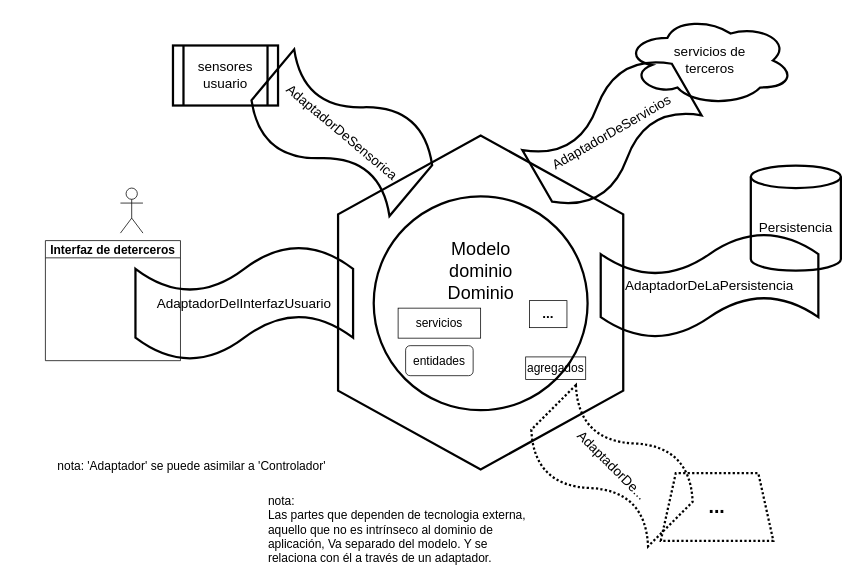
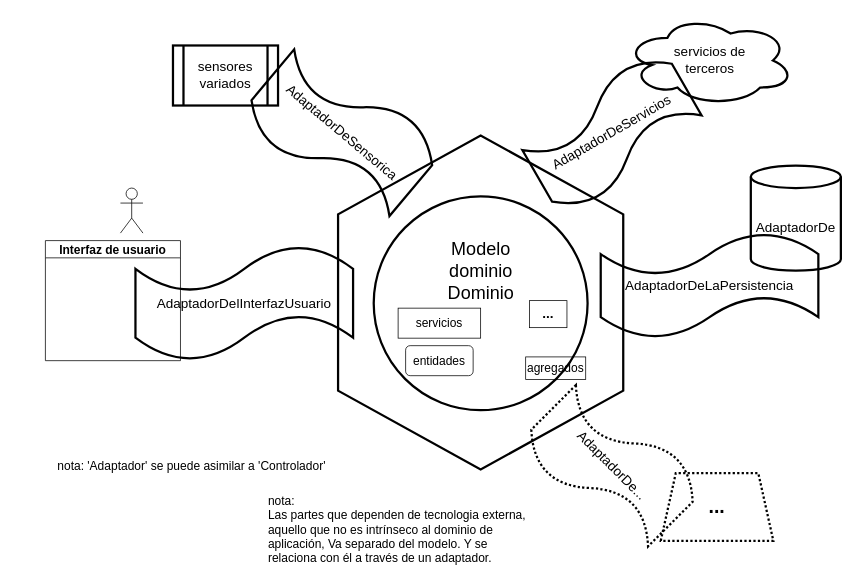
(225, 75) -> (225, 75)
(795, 228) -> (795, 228)
(113, 249) -> (113, 249)
